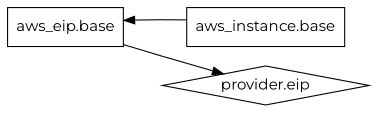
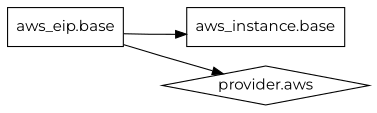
(161, 20) -> (150, 34)
(266, 85) -> (266, 85)
